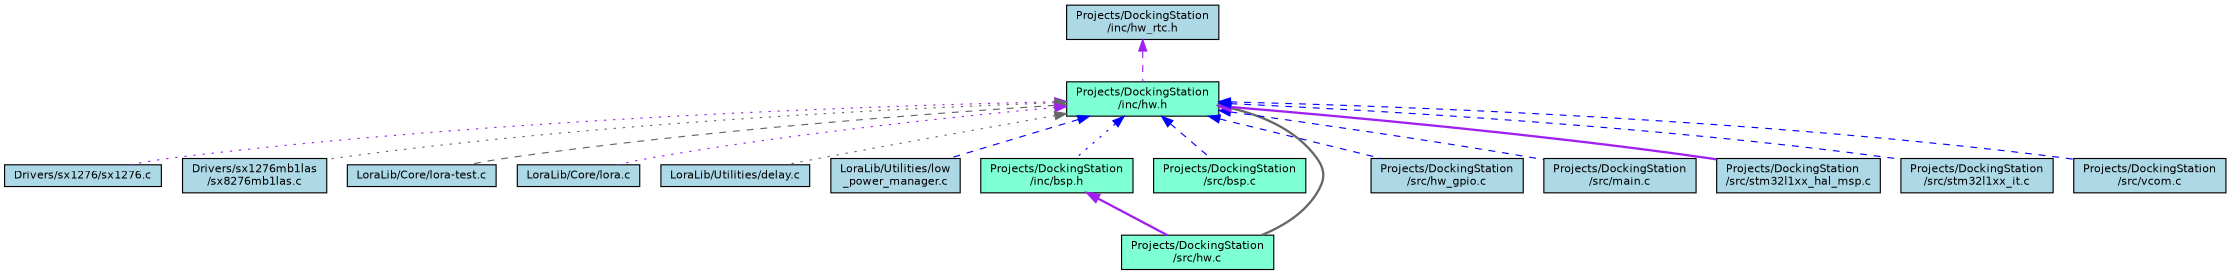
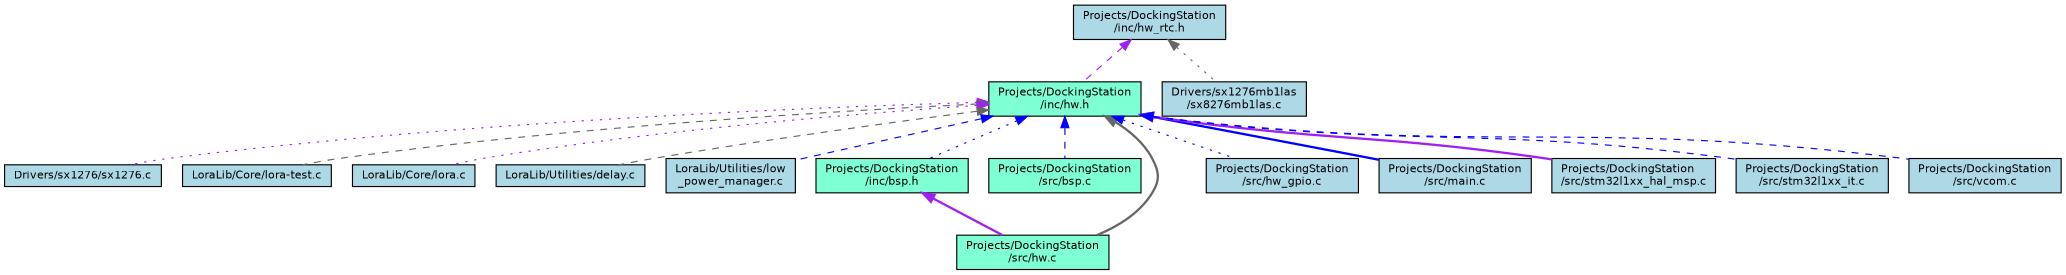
(690, 123) -> (1196, 65)
(1387, 135) -> (1266, 138)
(920, 140) -> (798, 136)
(1313, 142) -> (1179, 139)
